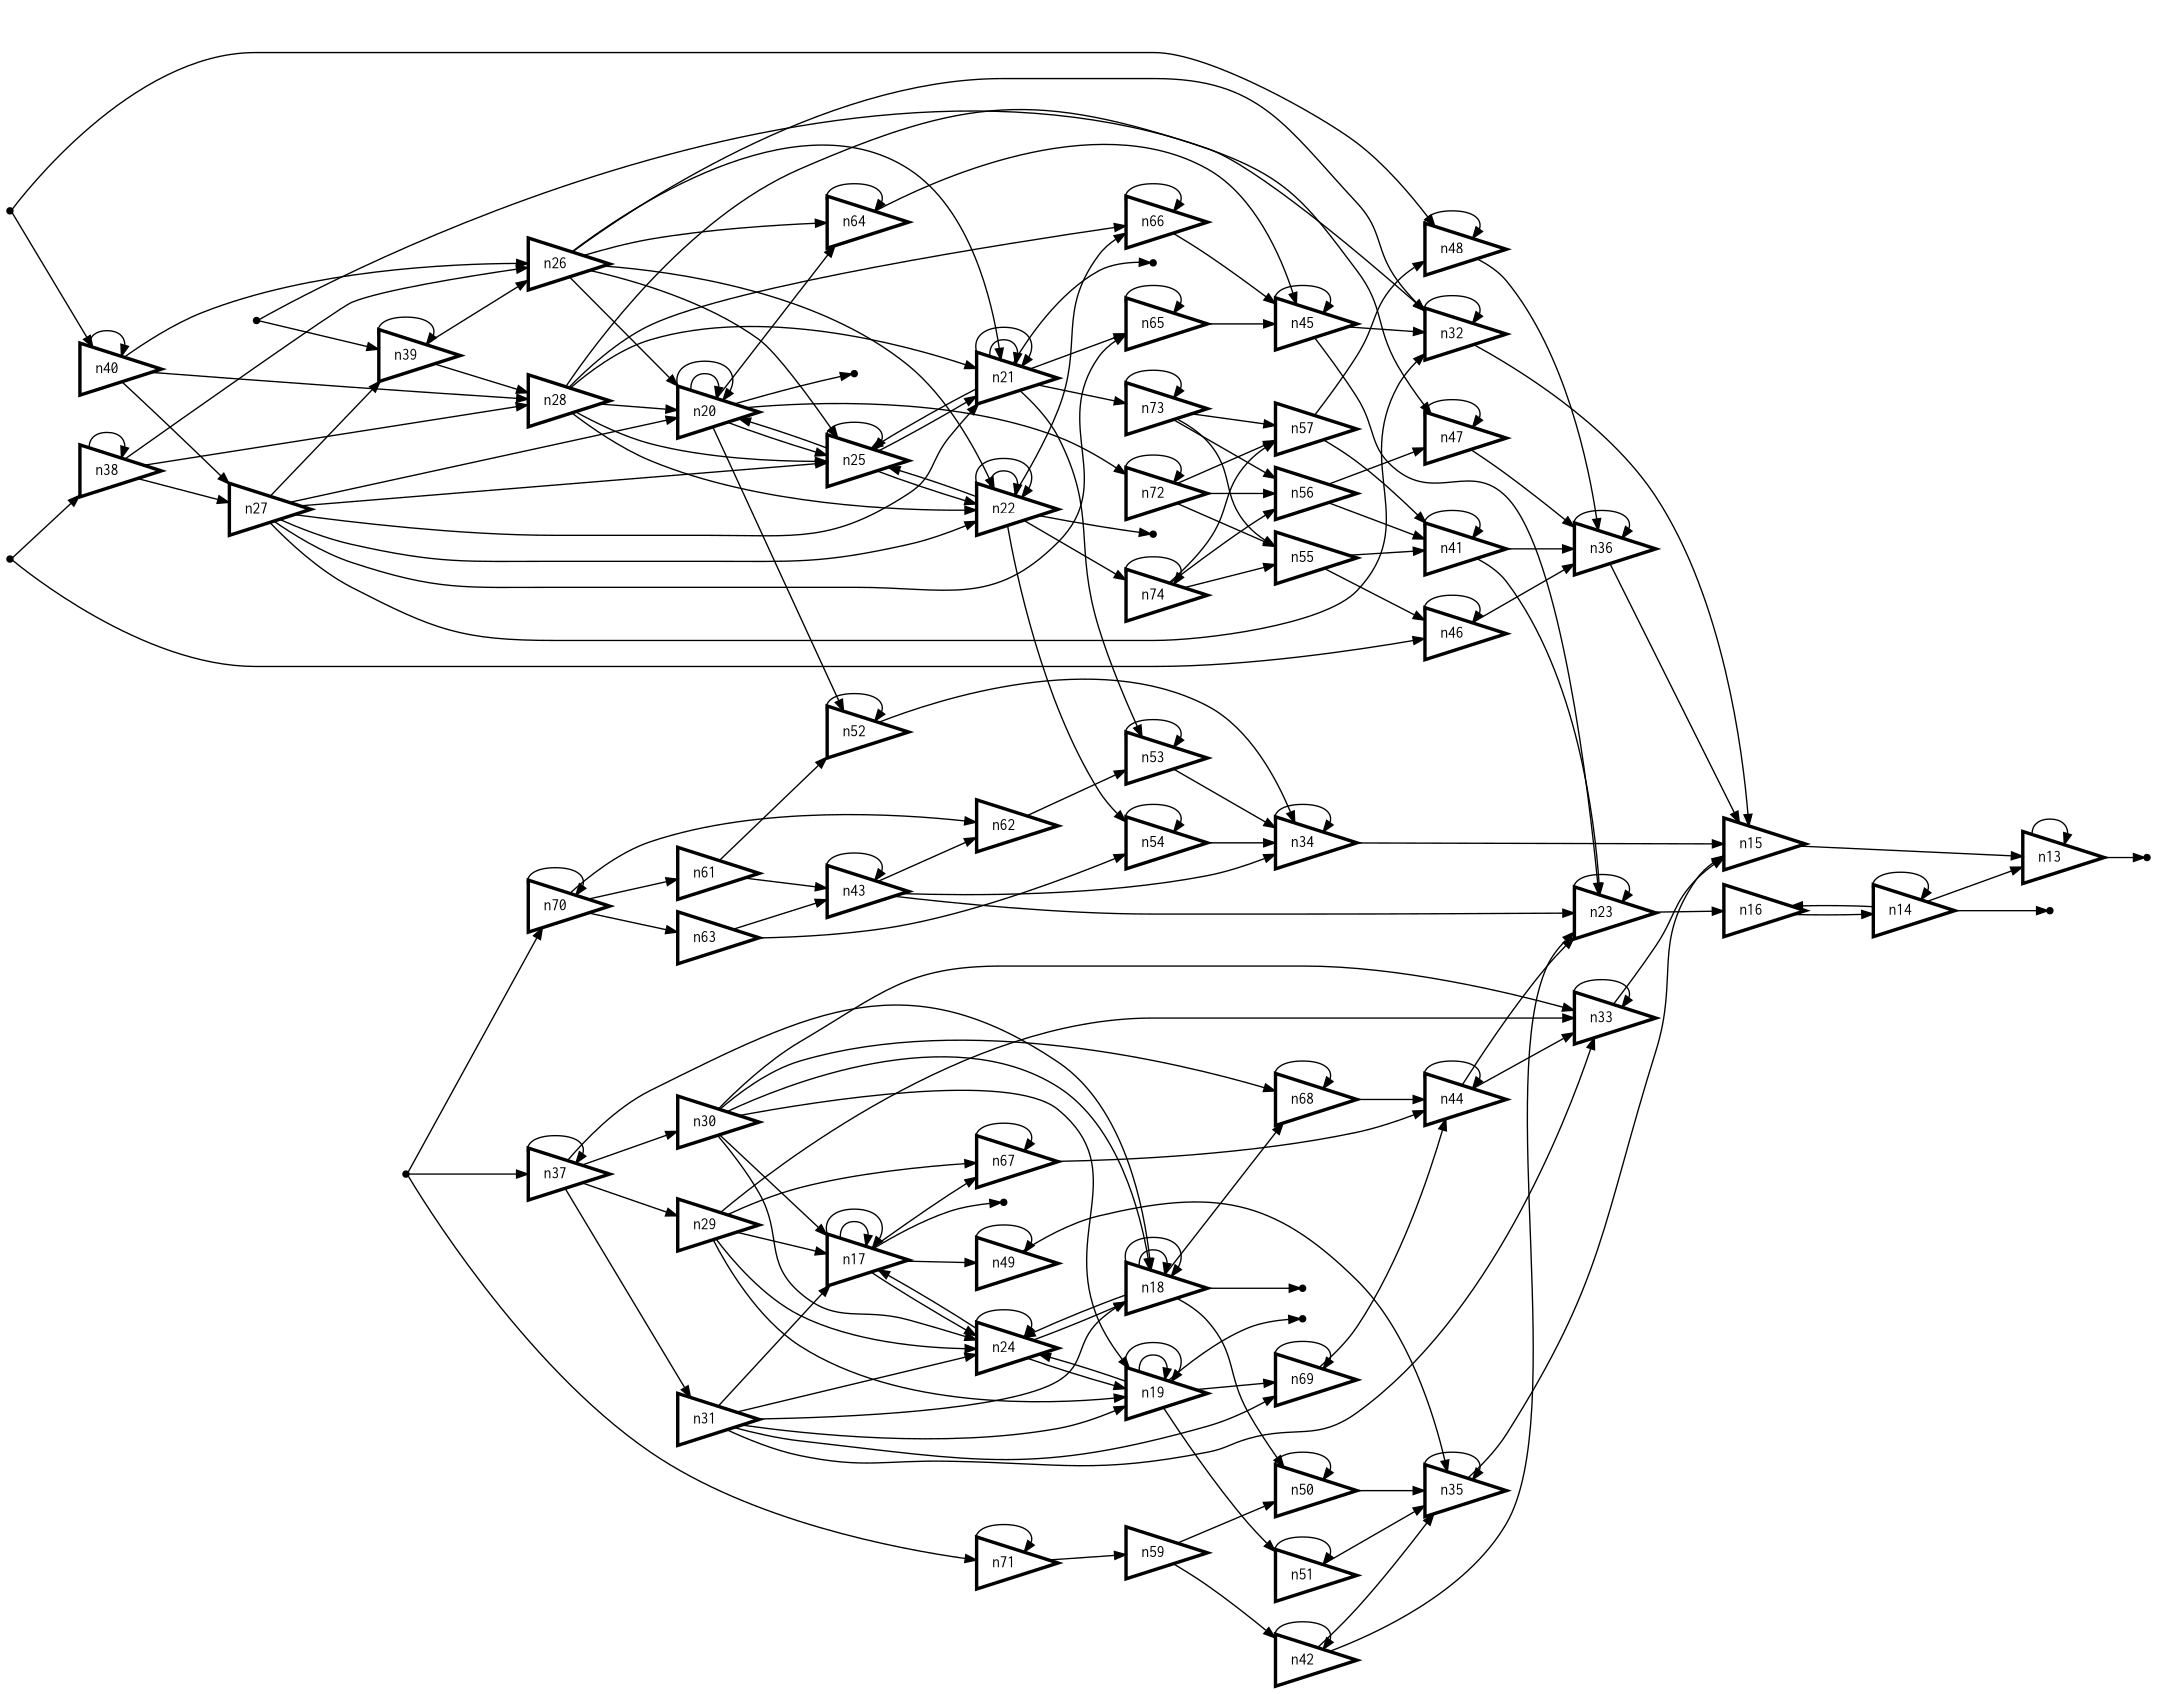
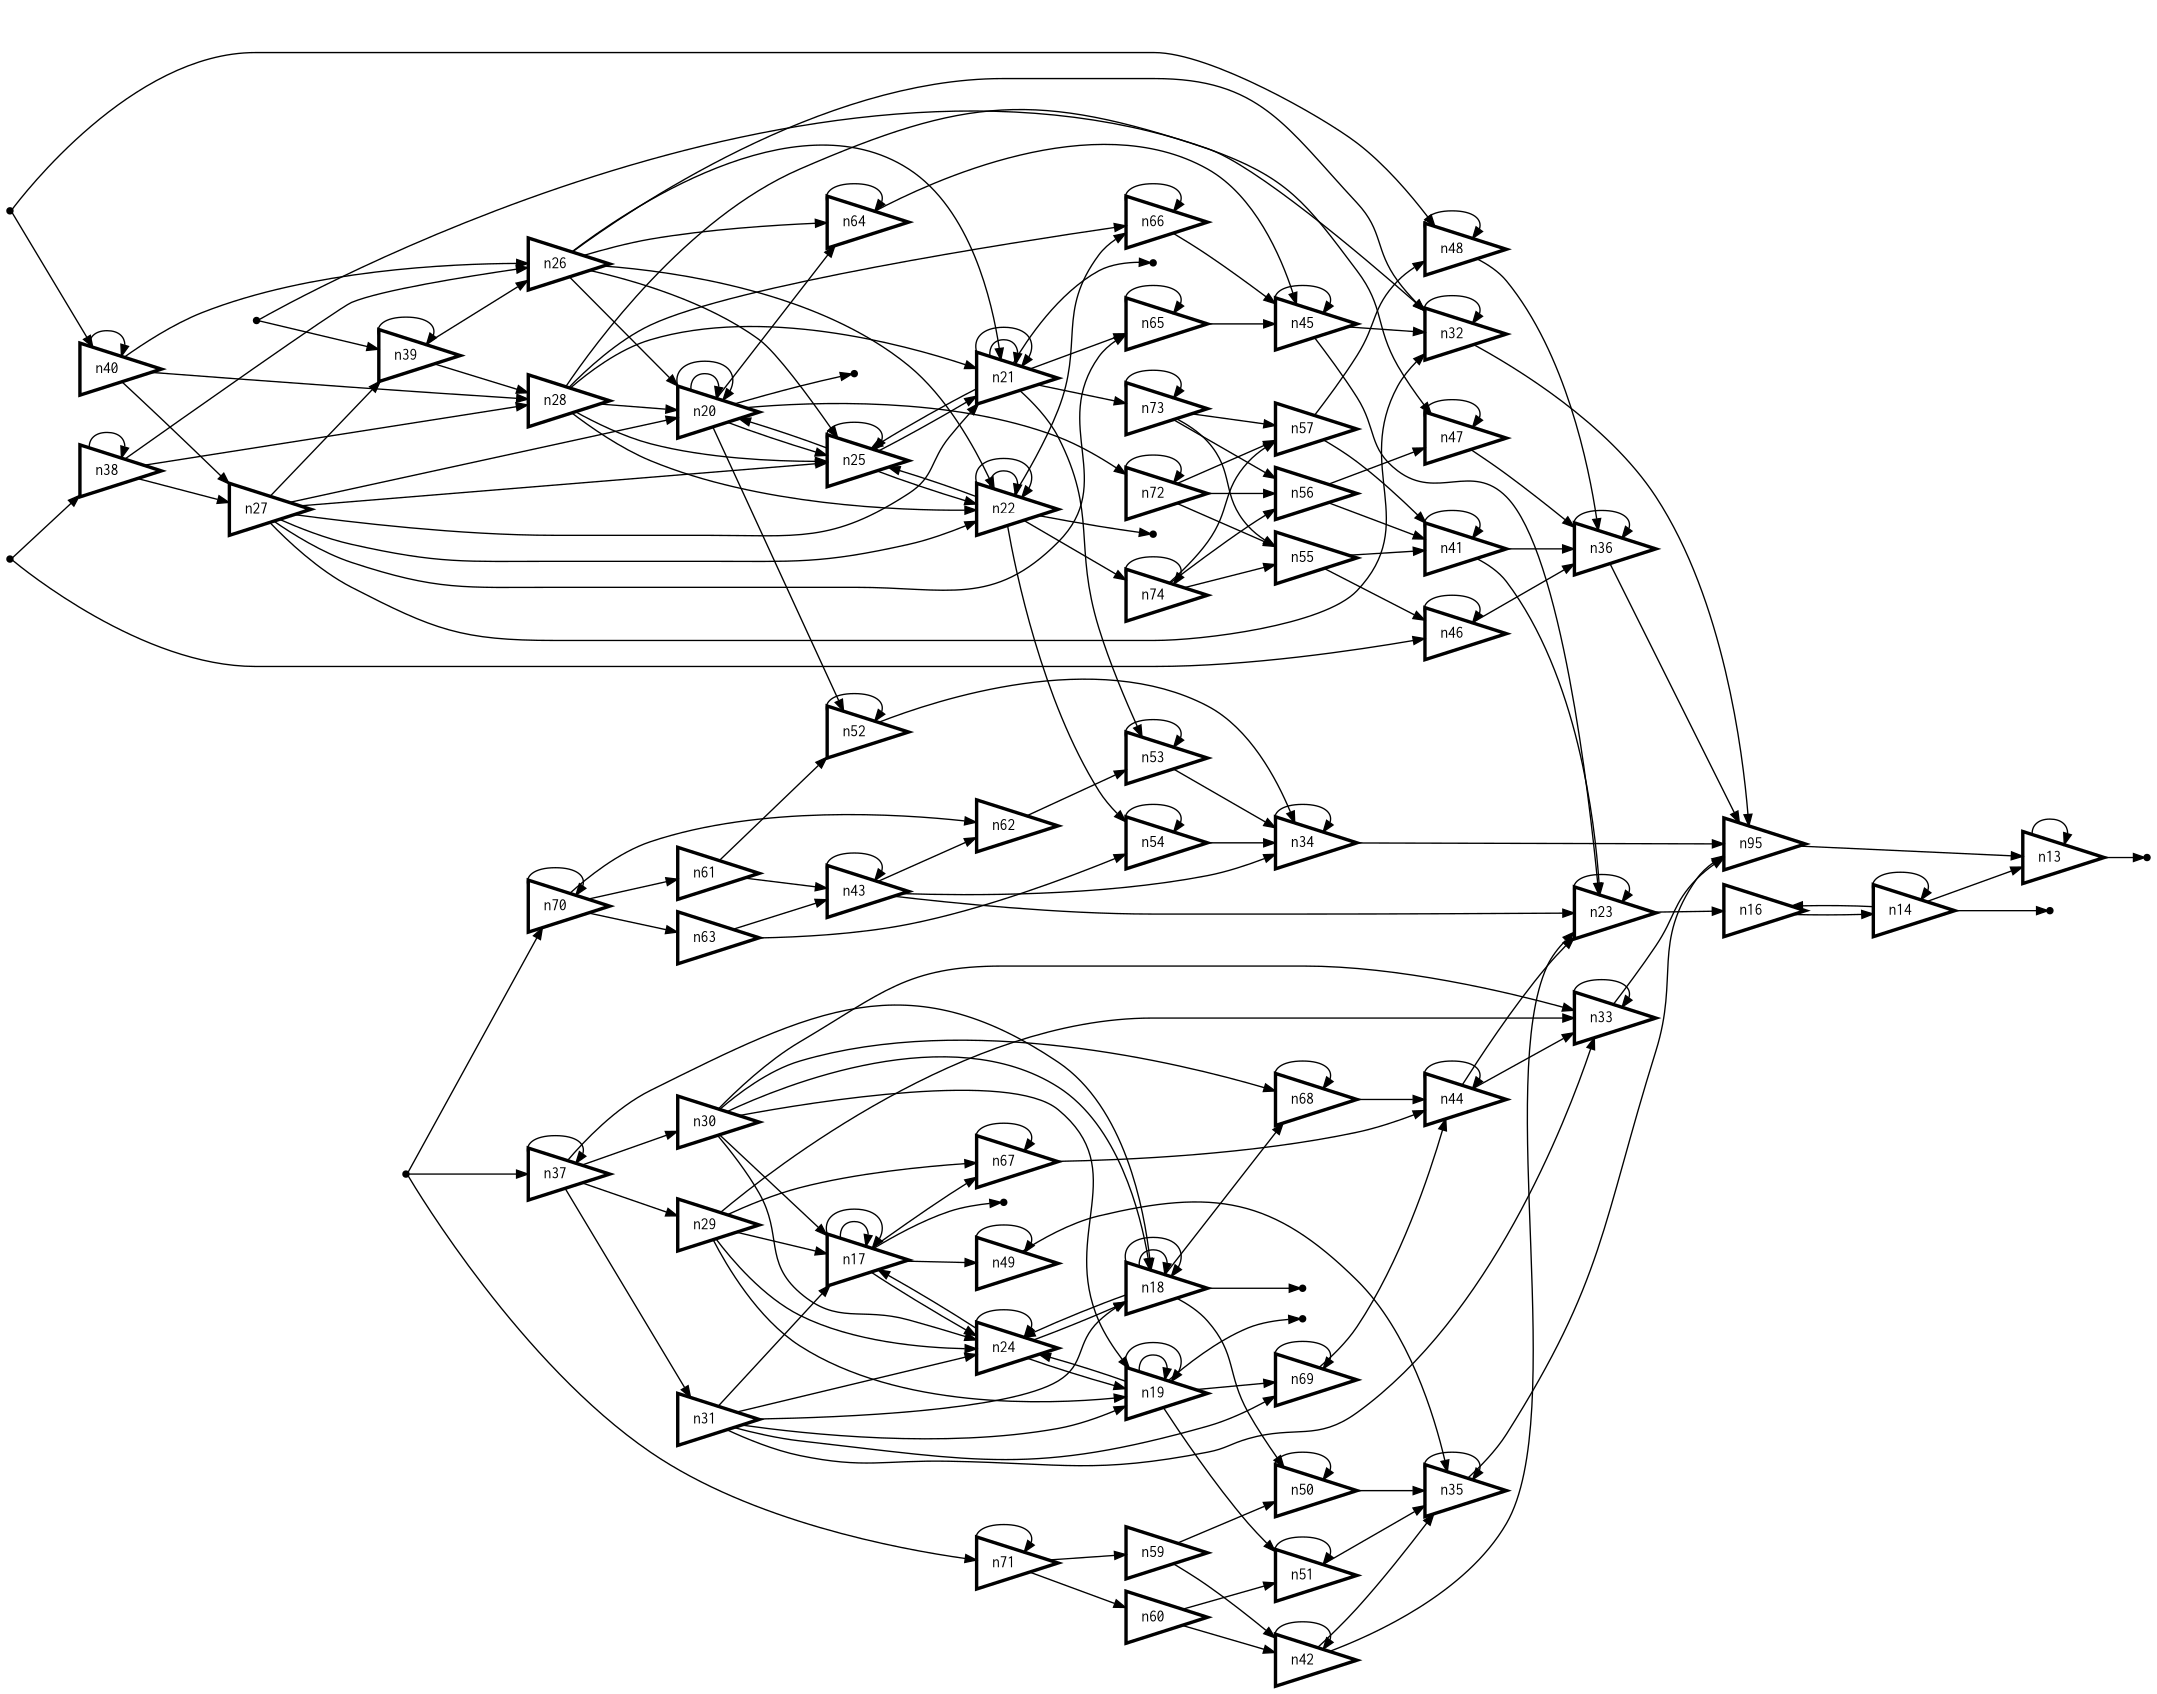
(1751, 844) -> (1751, 844)
none -> (1153, 1617)
